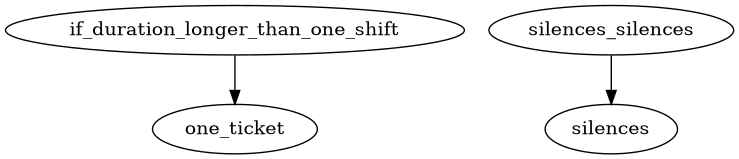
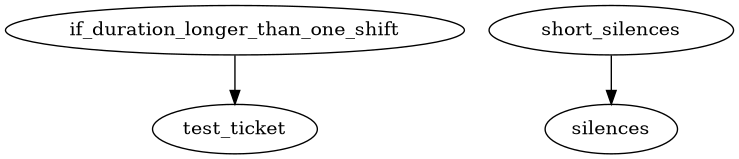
(611, 30) -> (611, 30)
(235, 129) -> (235, 129)
